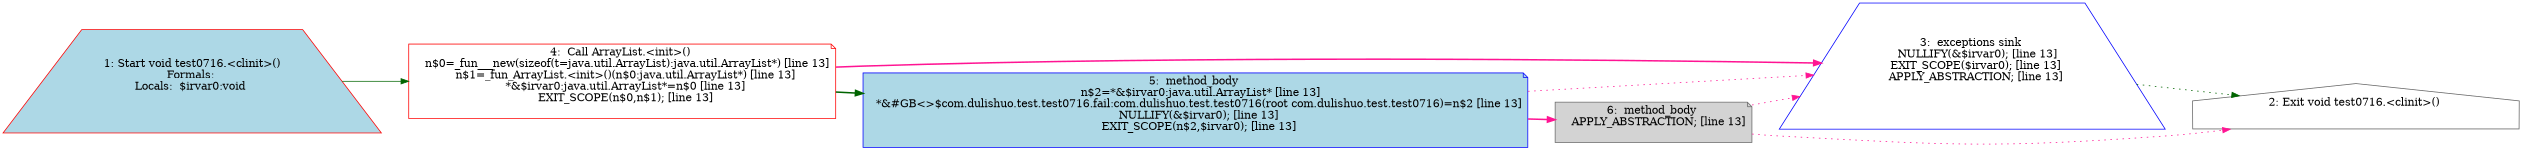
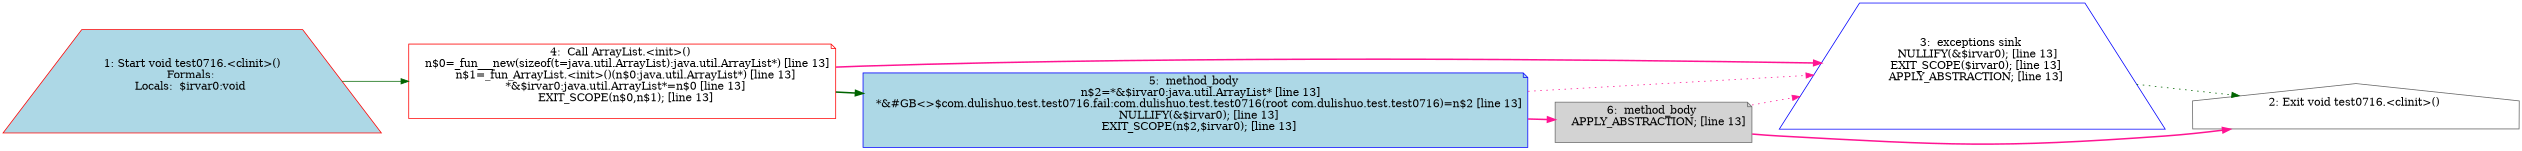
(1988, 144) -> (1988, 144)
